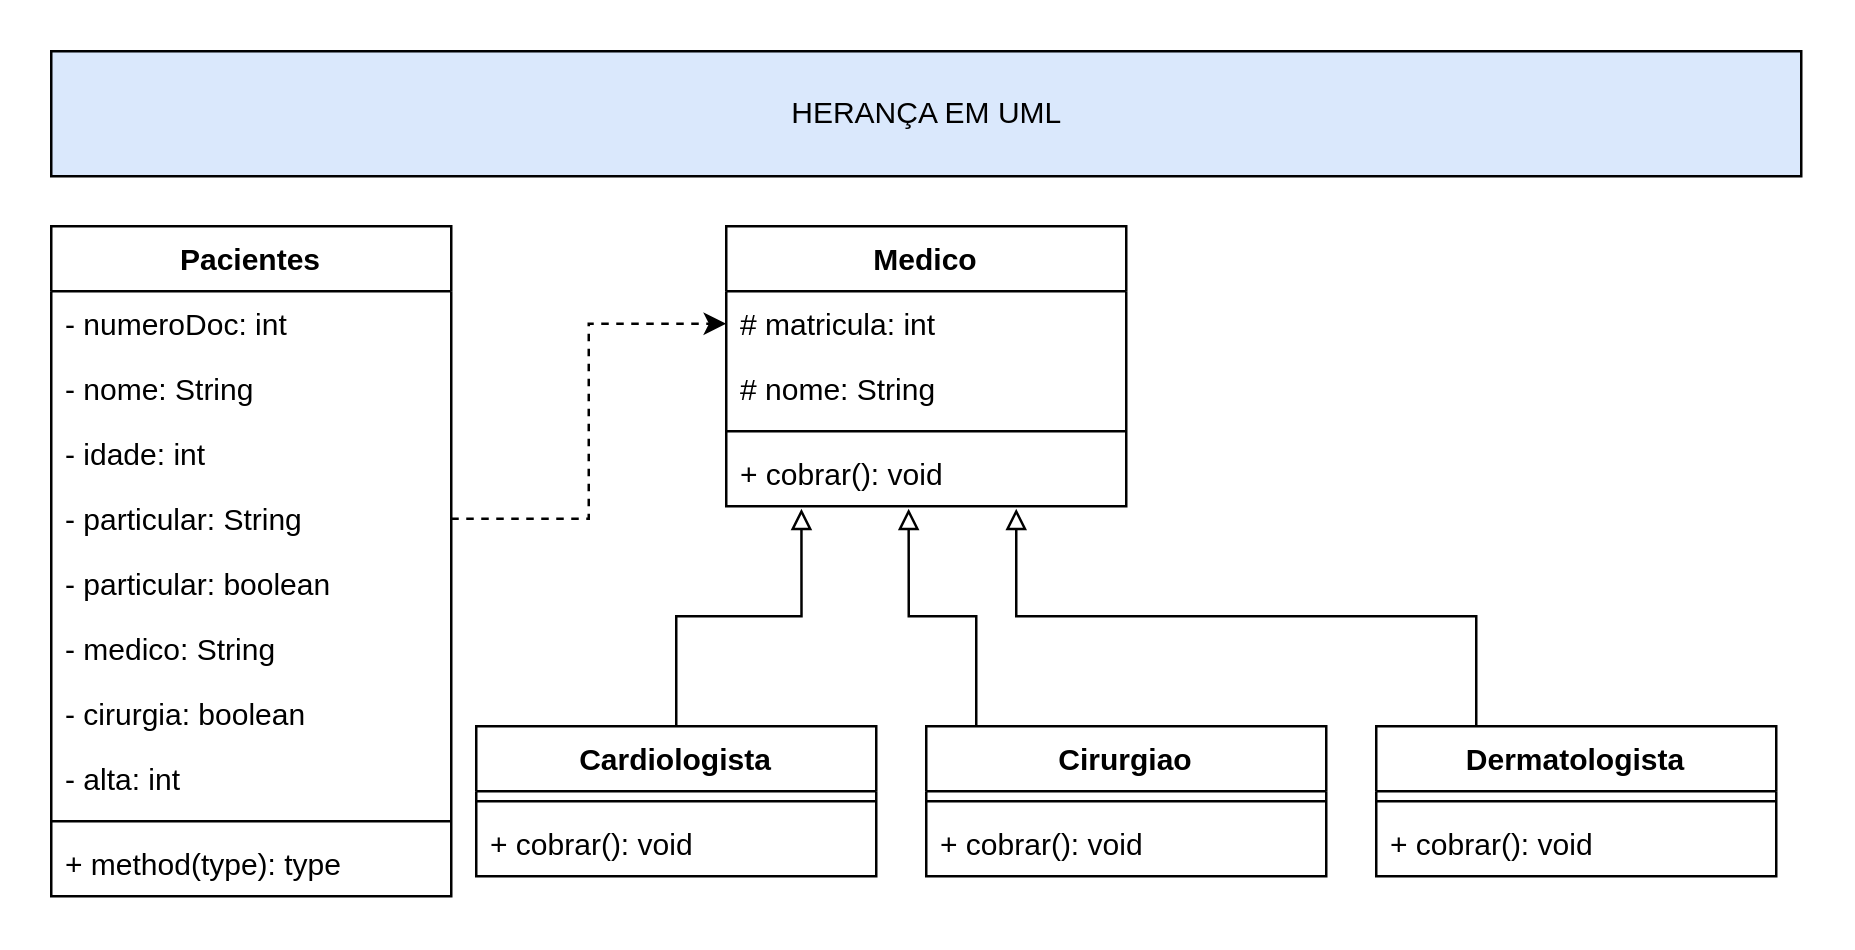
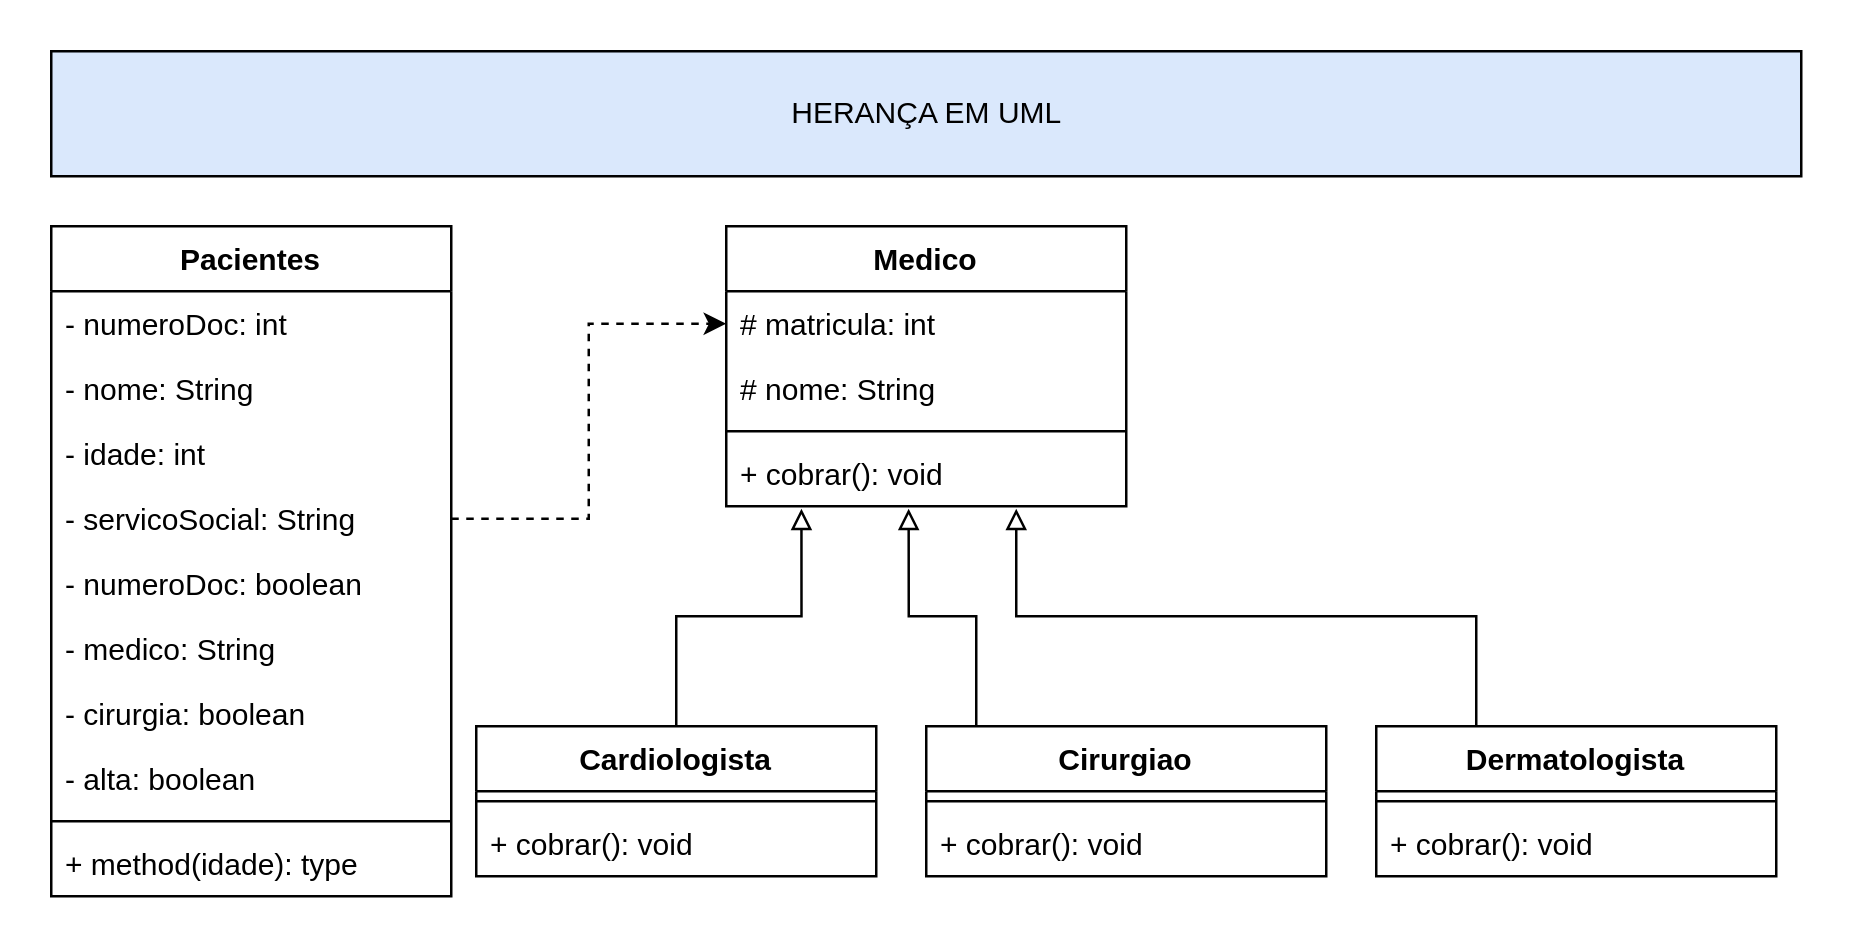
(210, 520) -> (231, 520)
(218, 585) -> (217, 585)
(138, 780) -> (172, 780)
(221, 865) -> (226, 865)
